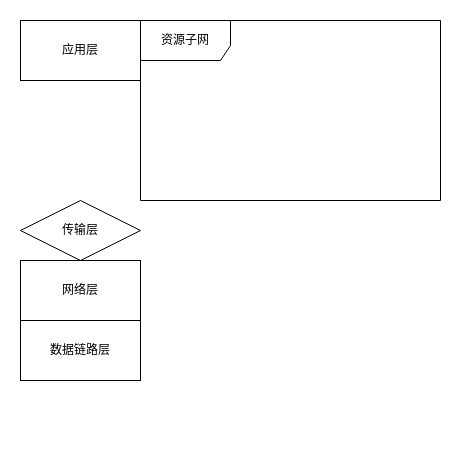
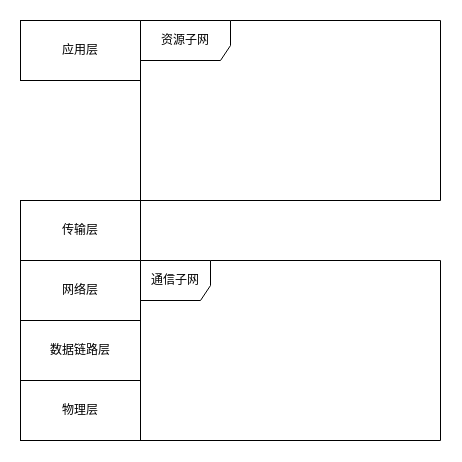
(81, 231) -> (81, 231)
none -> (291, 351)
none -> (81, 411)
